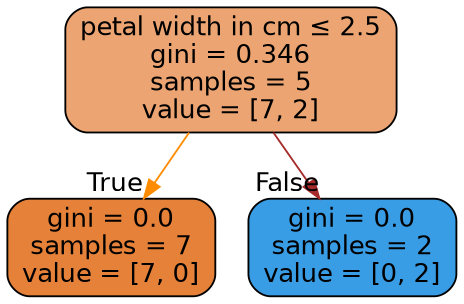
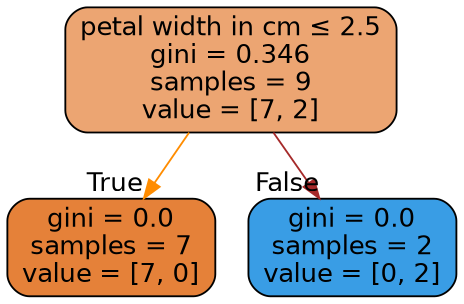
(231, 83) -> (231, 83)
